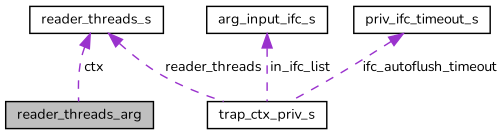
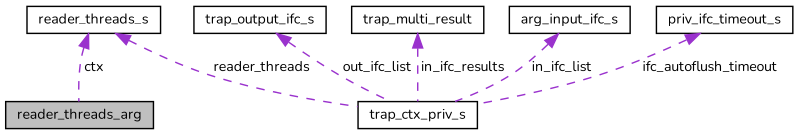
none -> (260, 20)
none -> (418, 20)
